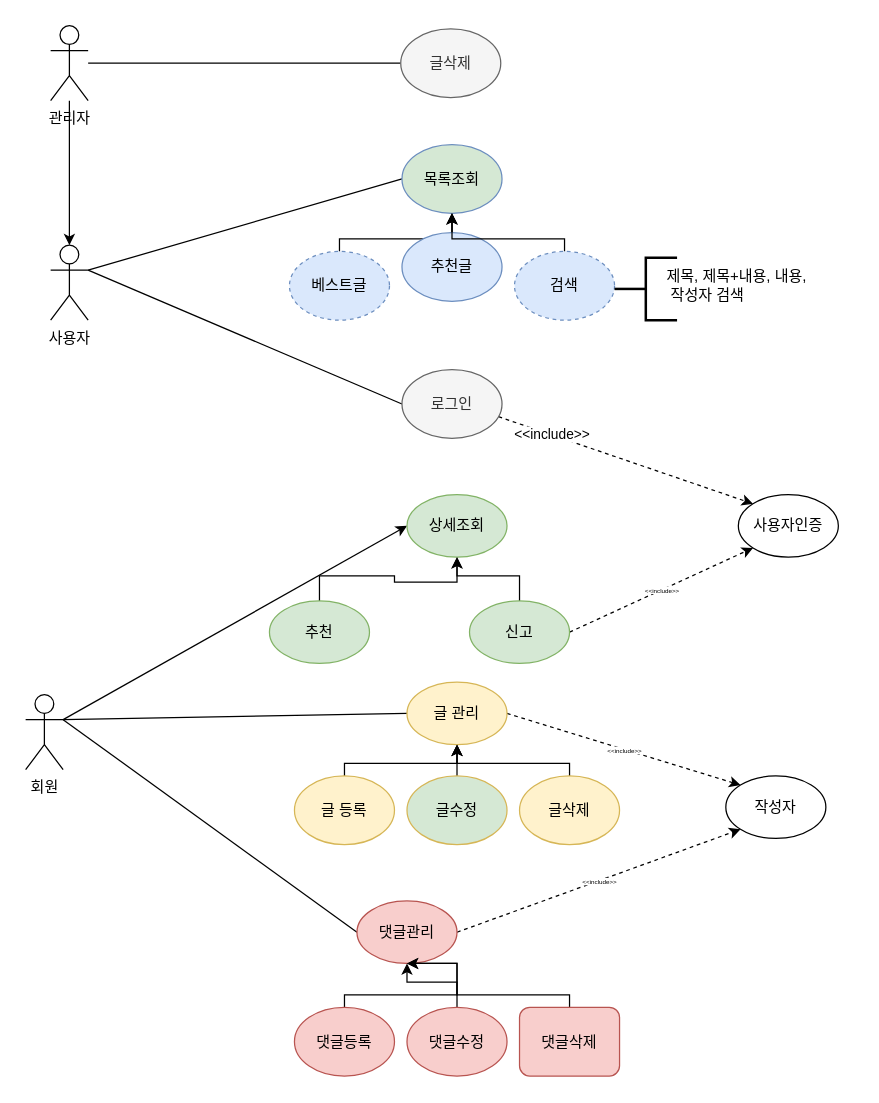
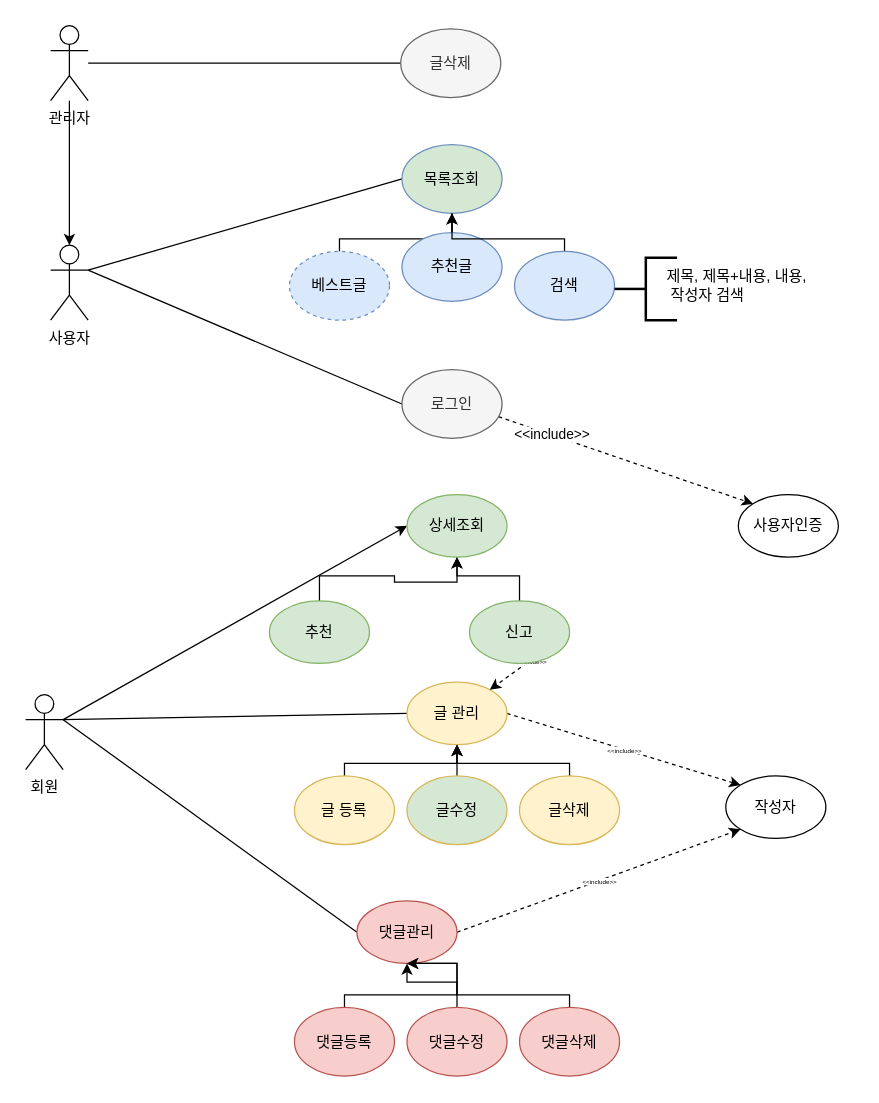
(564, 250) -> (564, 250)
(564, 286) -> (564, 286)
(657, 592) -> (509, 675)
(569, 1041) -> (569, 1041)
